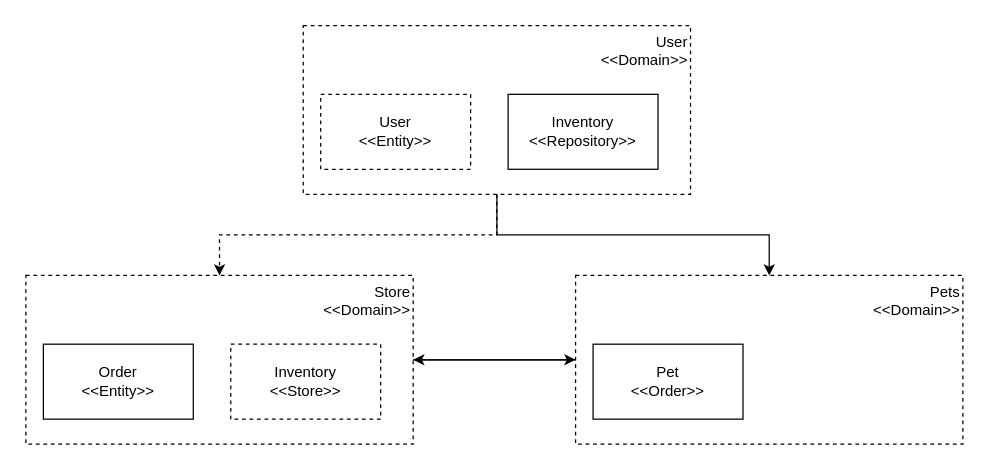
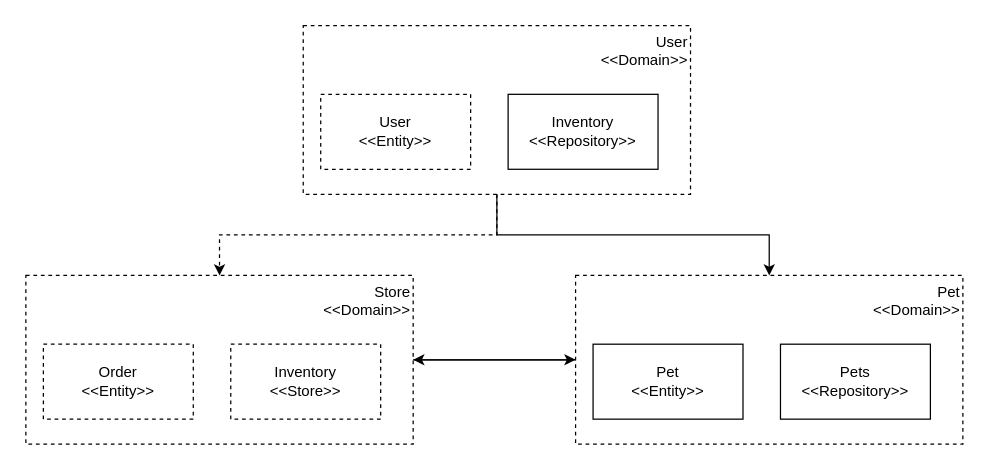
(921, 302) -> (921, 302)
(118, 382) -> (118, 382)
(668, 382) -> (668, 382)
none -> (856, 382)
